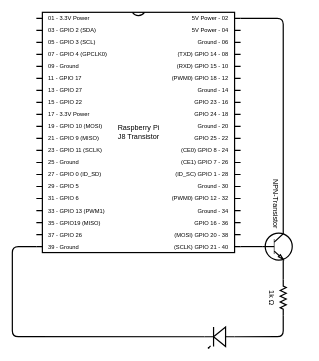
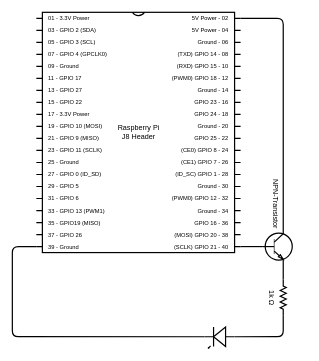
(69, 18) -> (69, 18)
